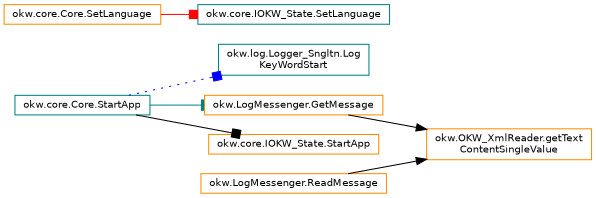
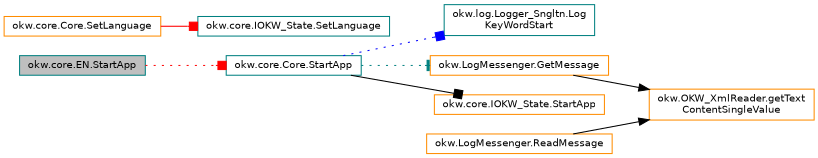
none -> (82, 65)
(175, 105) -> (393, 65)
